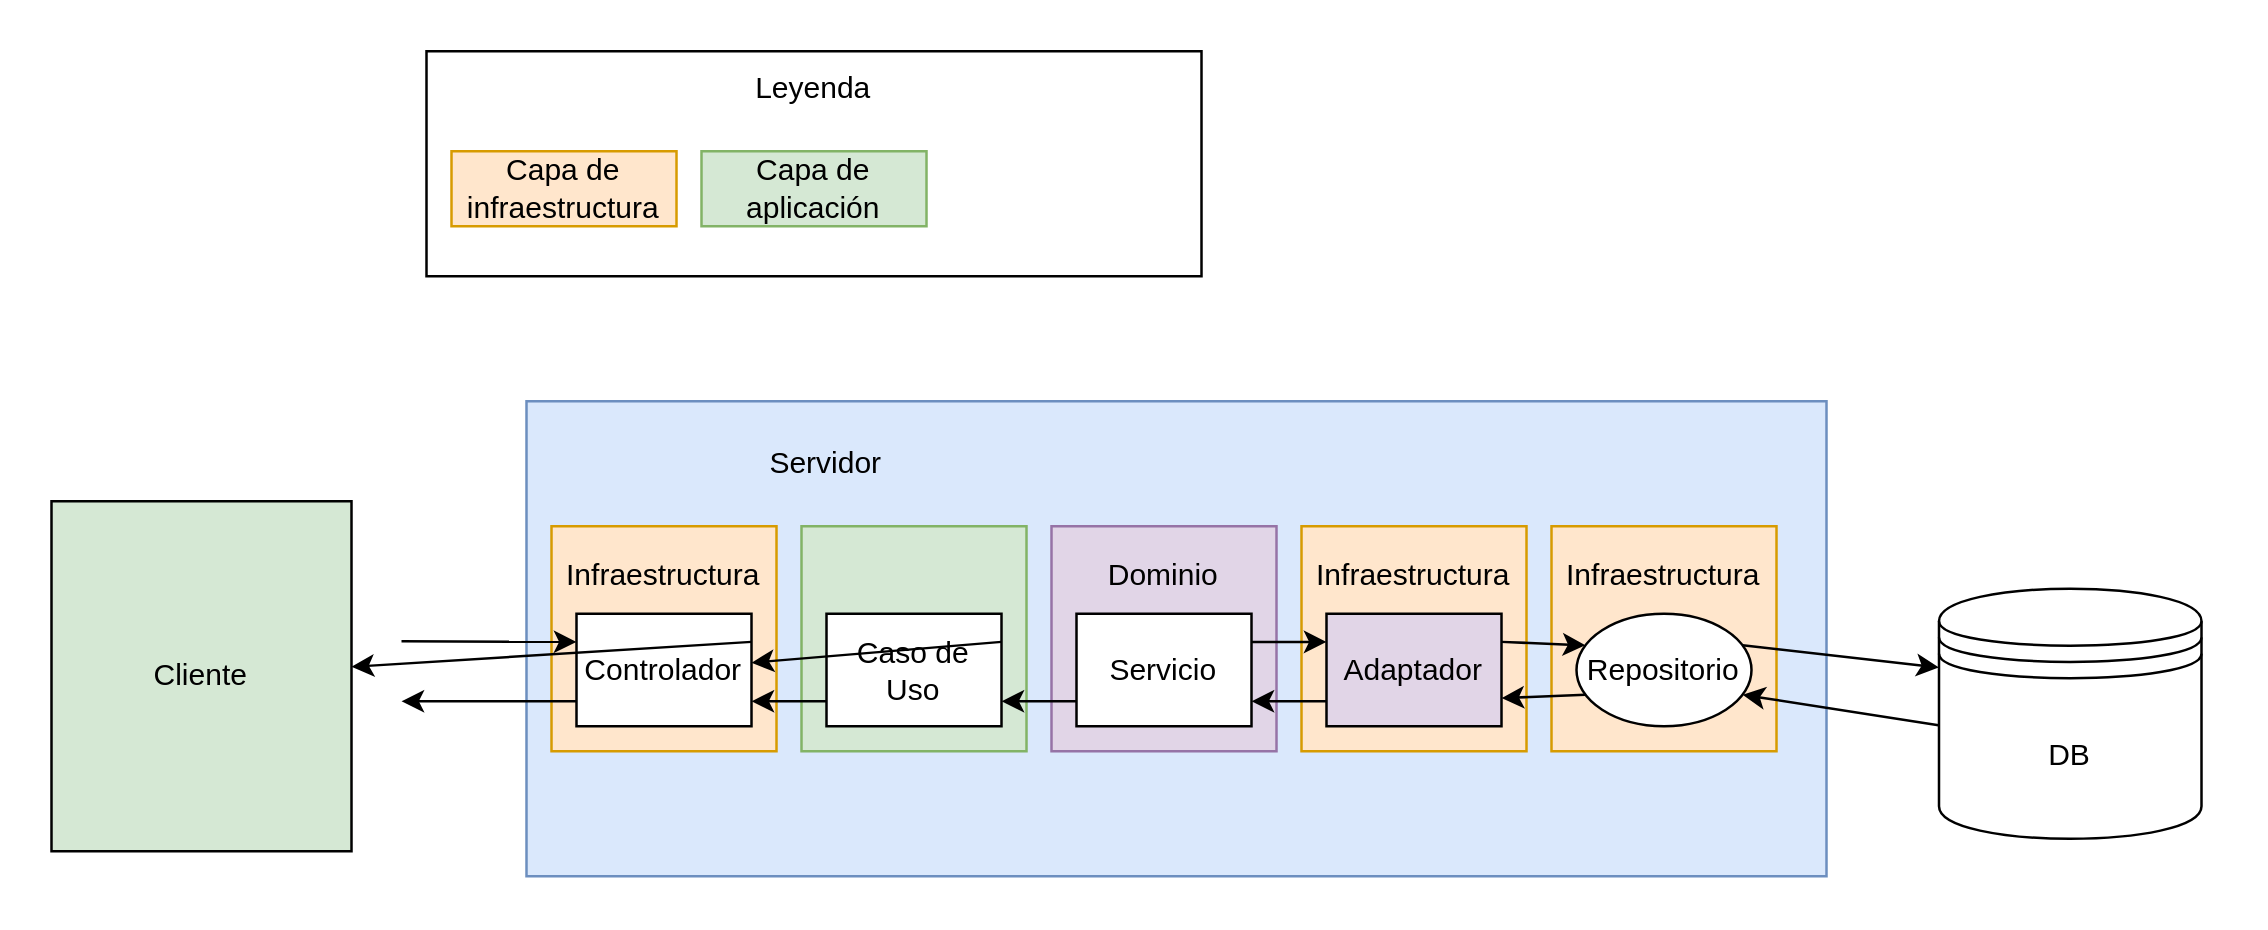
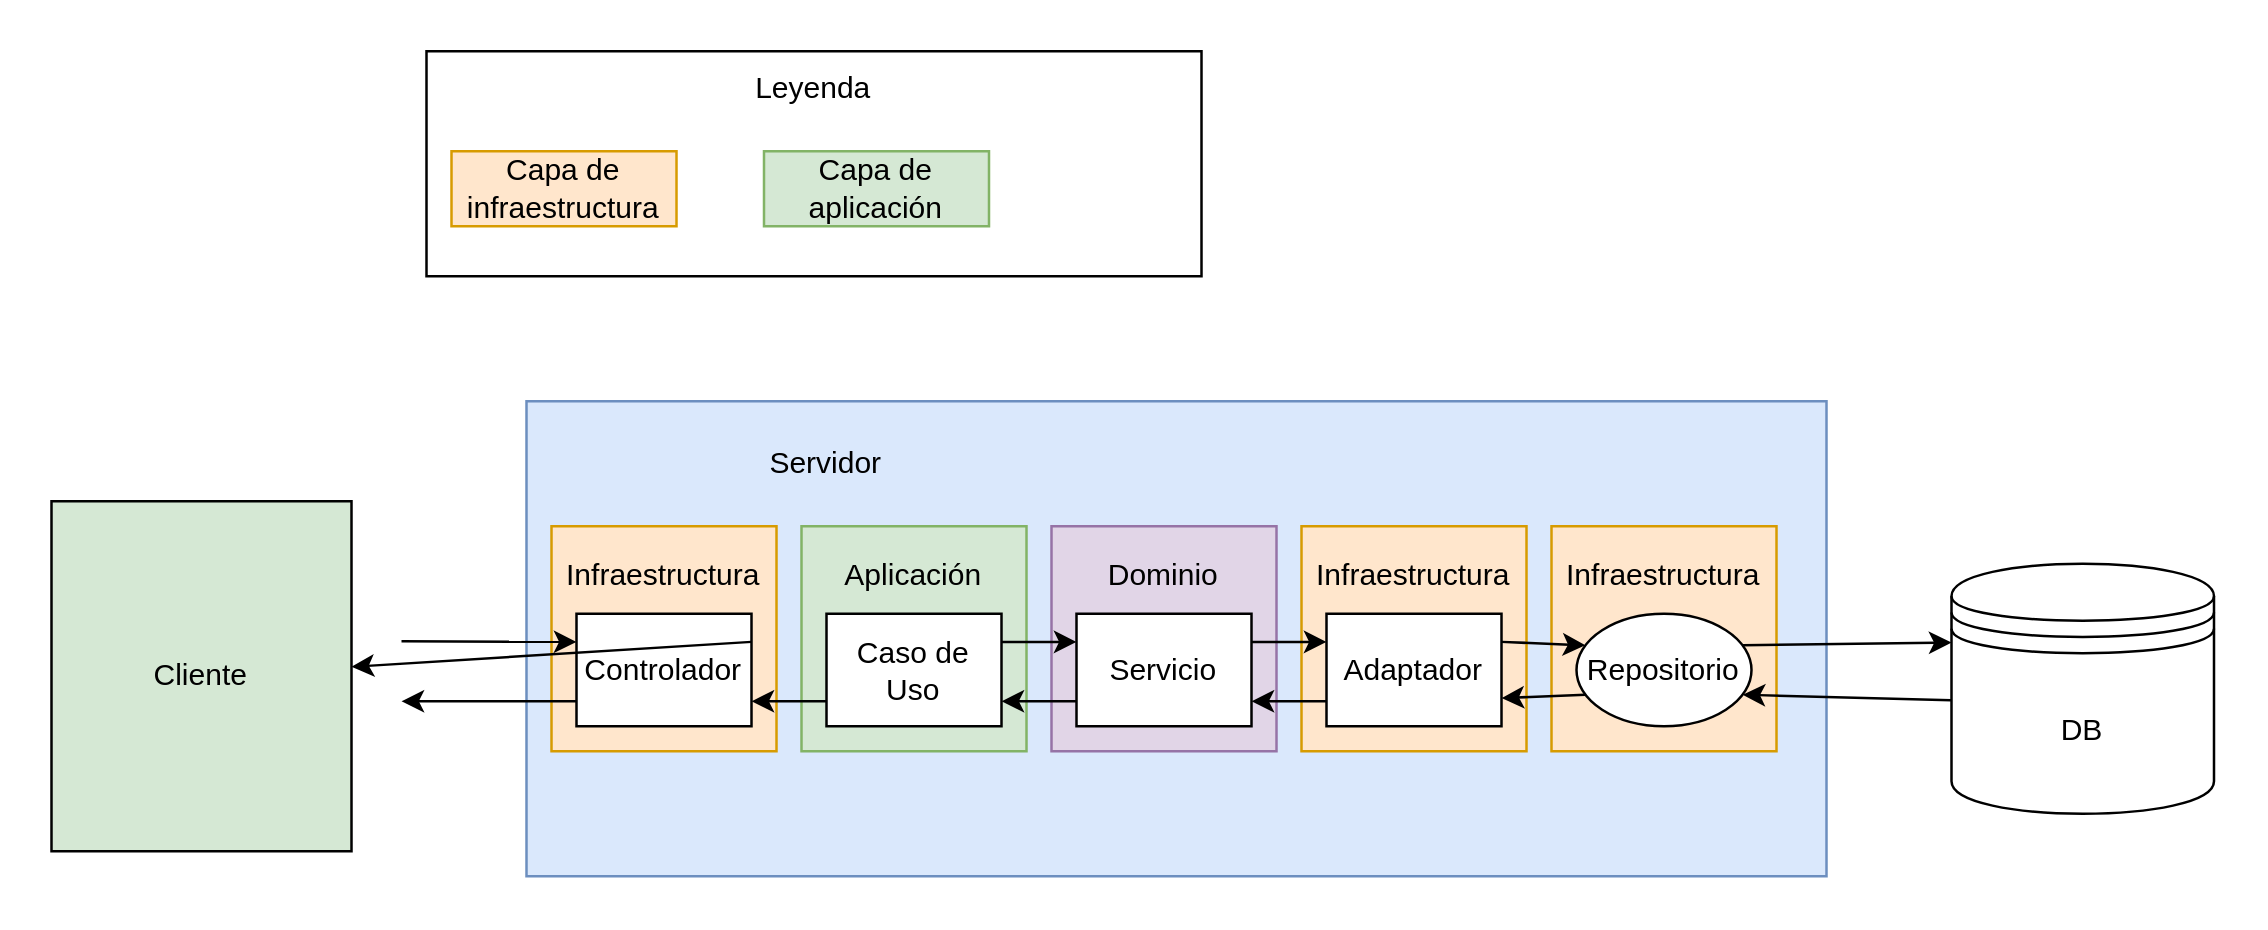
(814, 189) -> (876, 189)
none -> (914, 576)
(884, 652) -> (1030, 642)
(1414, 670) -> (1414, 670)
(2070, 714) -> (2083, 689)
